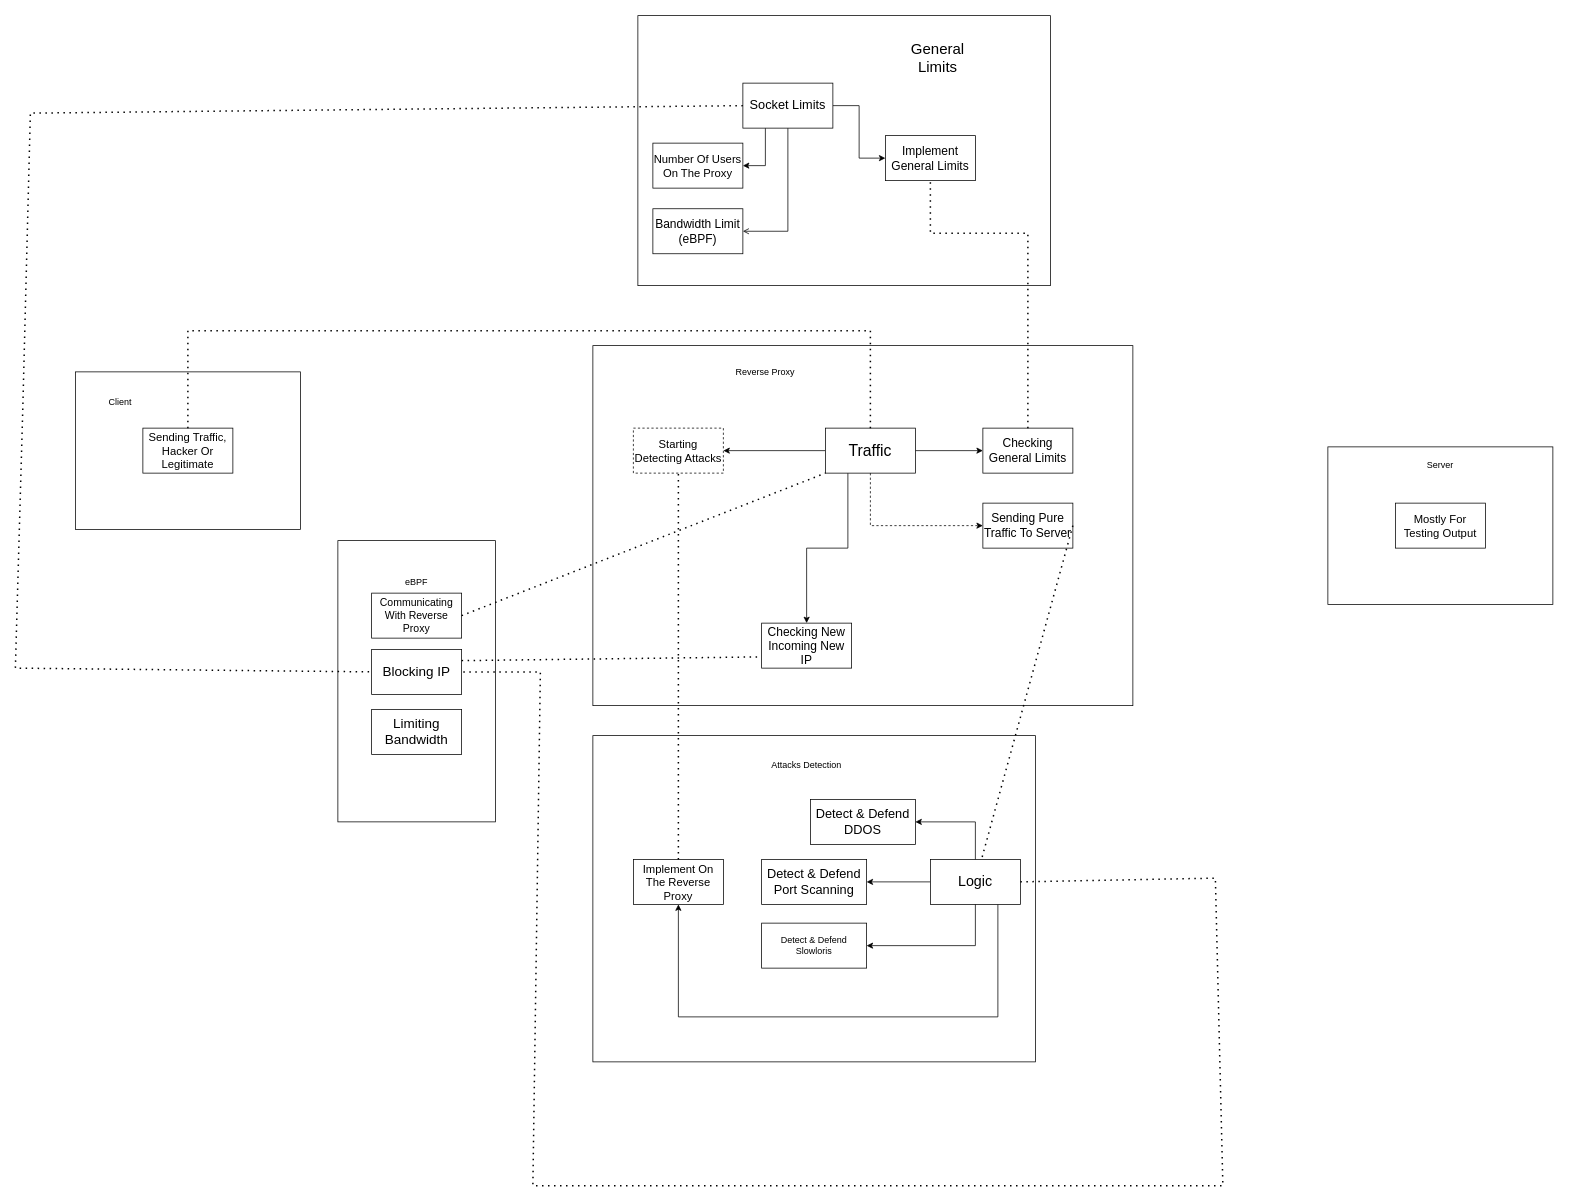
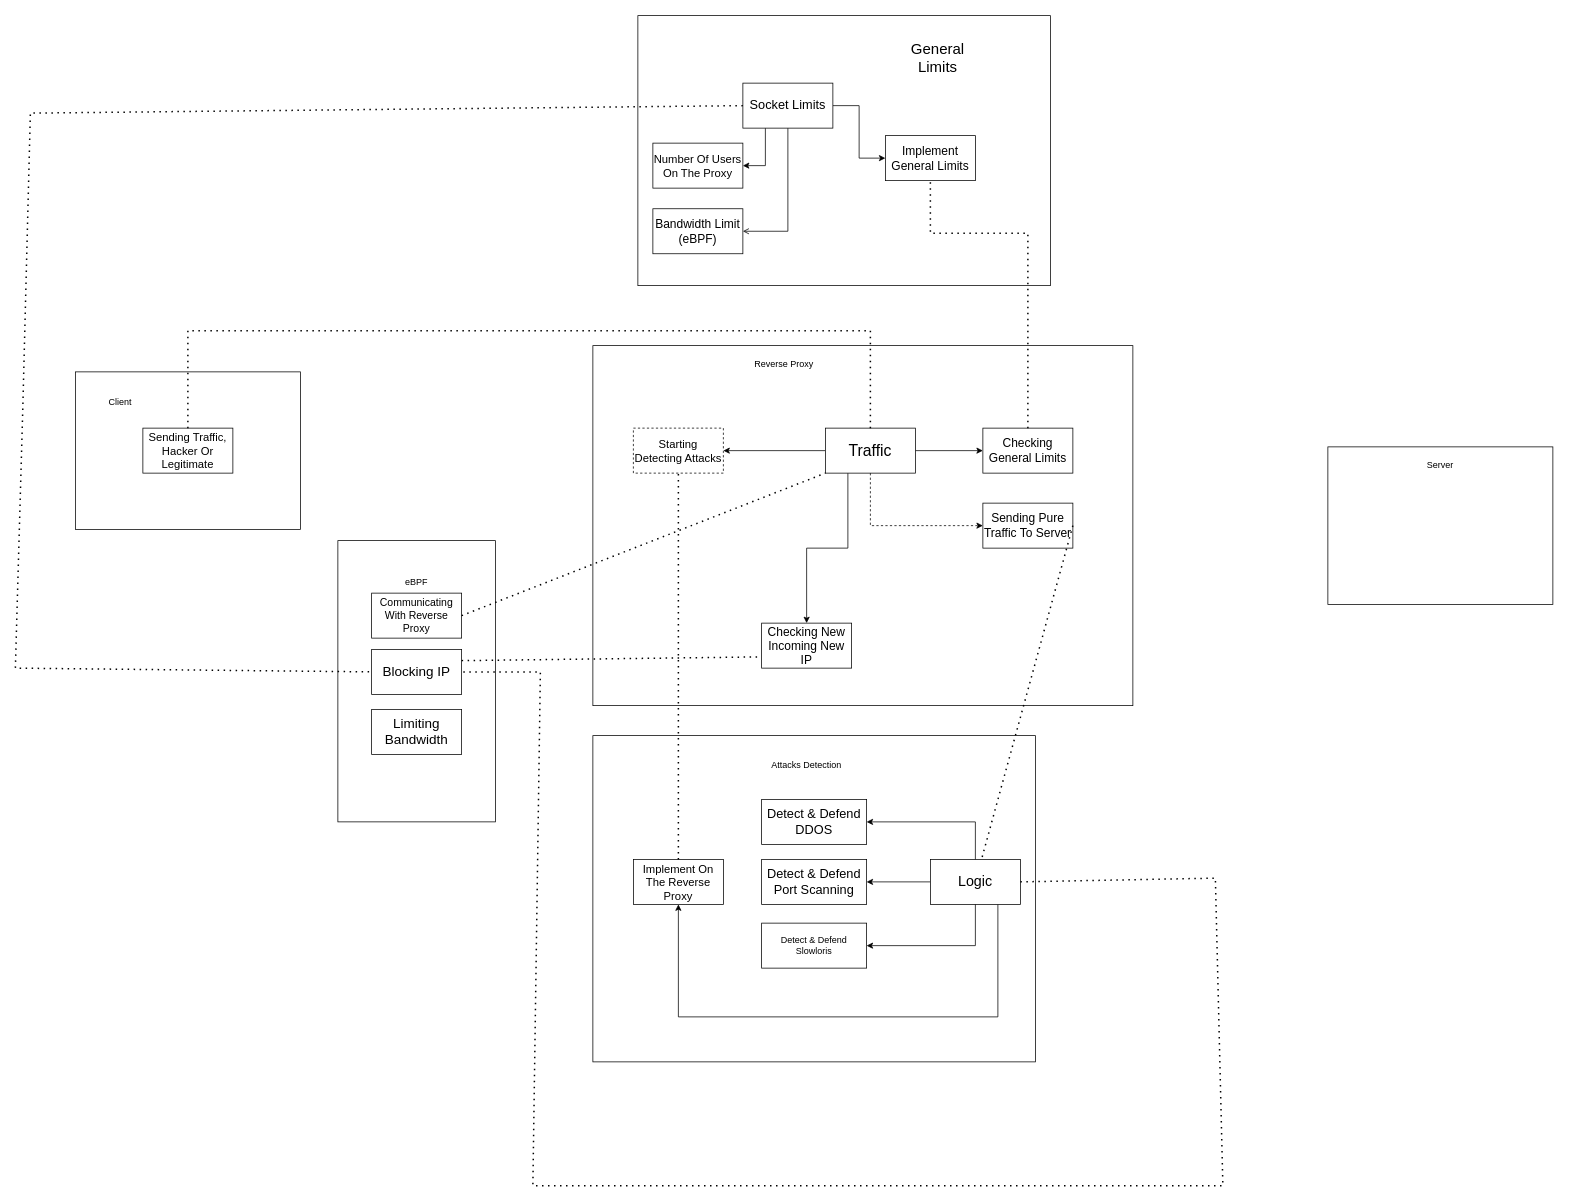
(765, 372) -> (784, 364)
(1440, 525) -> none
(863, 822) -> (814, 822)
